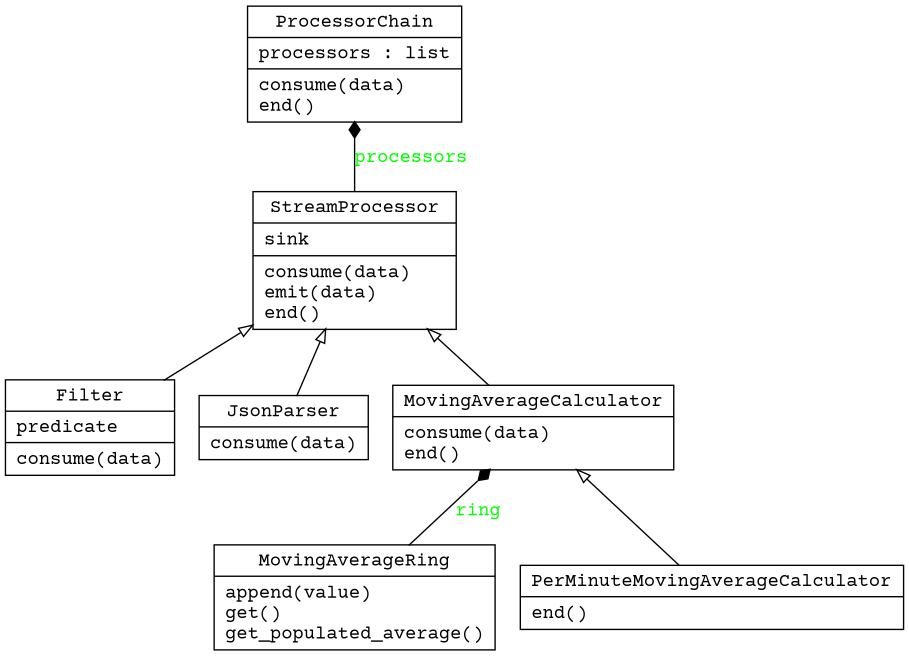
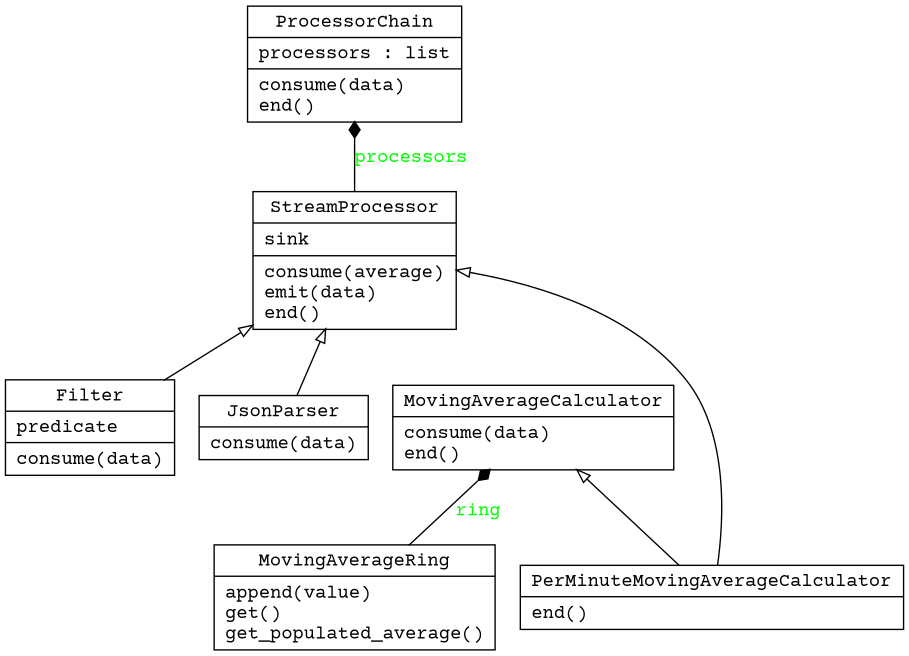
(338, 271) -> (355, 271)
(463, 362) -> (668, 360)
